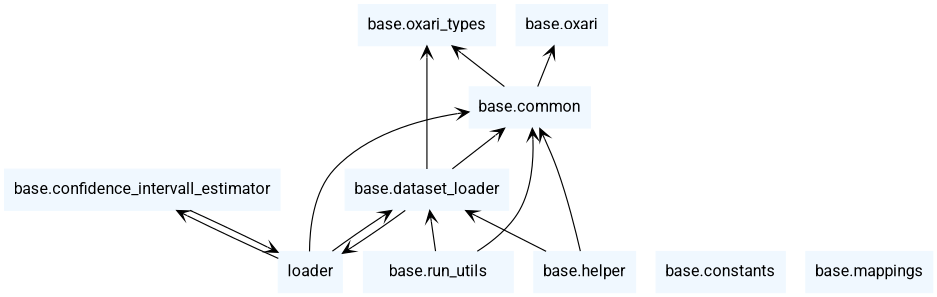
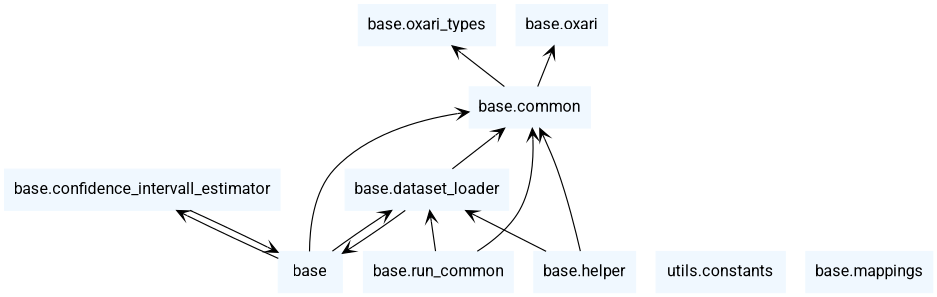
(427, 111) -> none
(310, 272) -> (310, 272)
(438, 272) -> (438, 272)
(721, 272) -> (721, 272)
